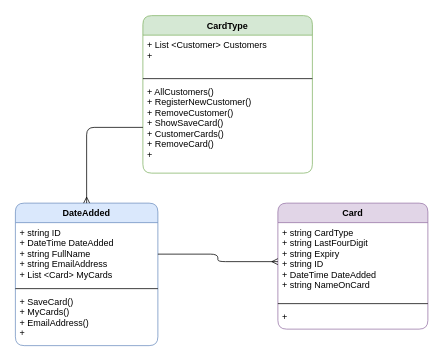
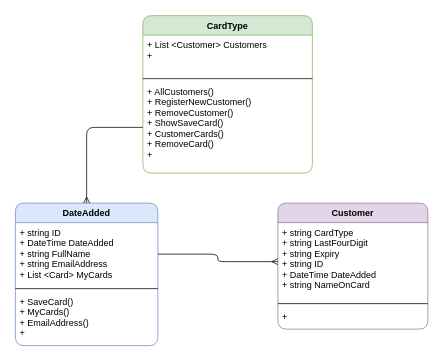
(353, 213) -> (353, 213)
